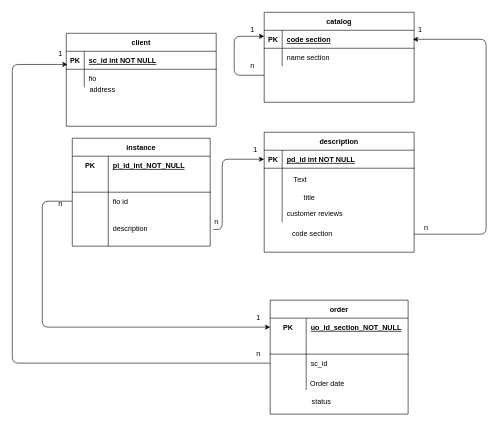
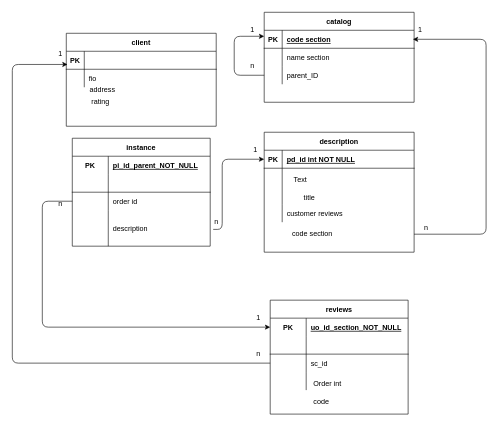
(150, 60) -> none
none -> (348, 75)
none -> (99, 102)
(146, 166) -> (153, 166)
(122, 202) -> (127, 202)
(339, 310) -> (339, 310)
(328, 384) -> (328, 384)
(322, 402) -> (322, 402)
